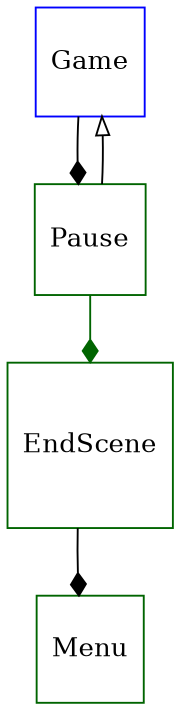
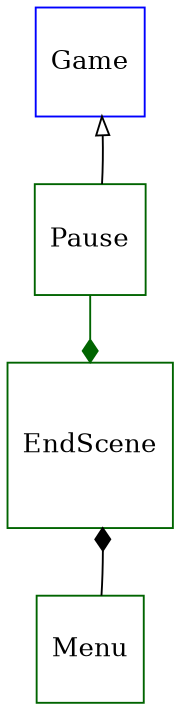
(78, 139) -> none
(78, 550) -> (102, 573)
